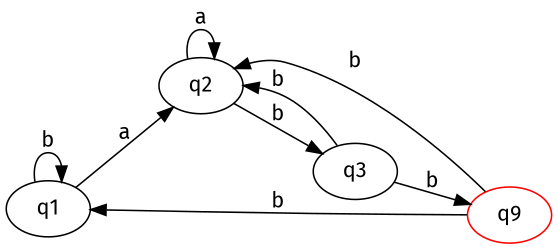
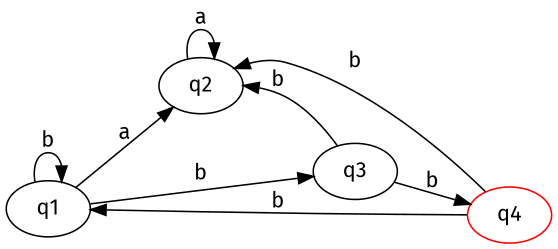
(271, 125) -> (194, 191)
(510, 215) -> (510, 215)
